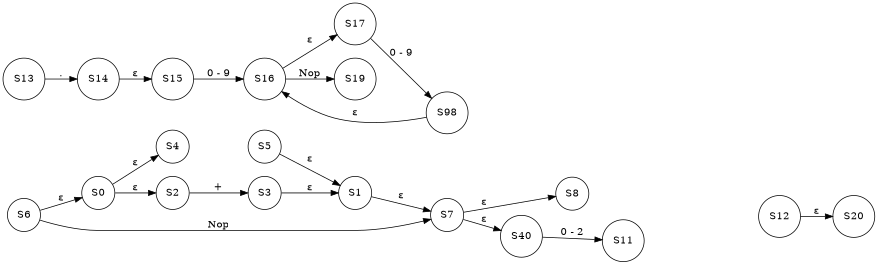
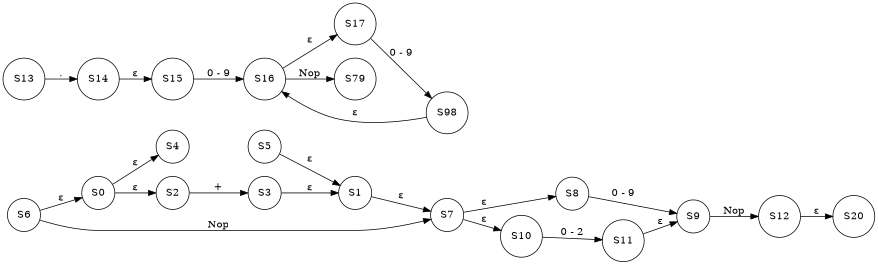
(355, 79) -> (355, 79)
none -> (693, 216)
(521, 236) -> (521, 236)
